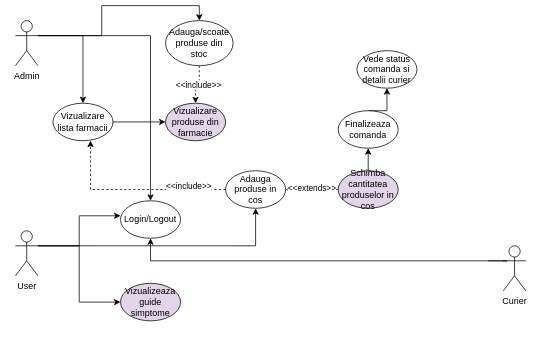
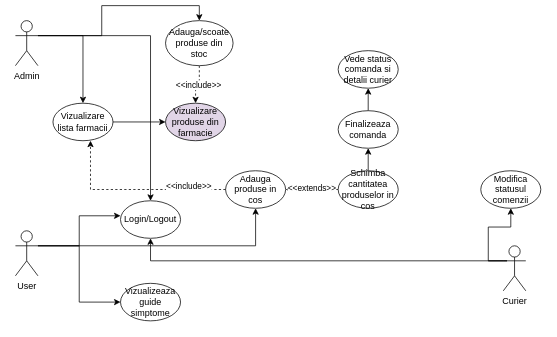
(387, 69) -> (368, 69)
(368, 189) -> (368, 189)
none -> (510, 189)
none -> (488, 241)
(150, 302) -> (150, 302)
